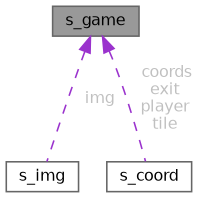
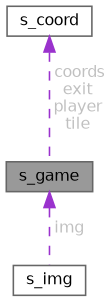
(129, 106) -> (49, 107)
